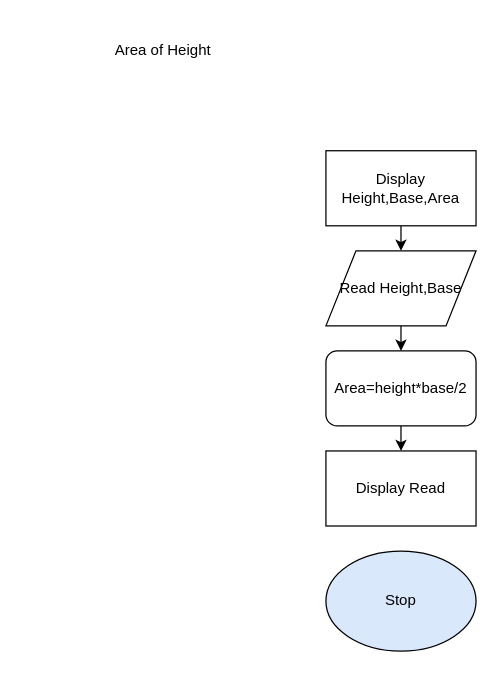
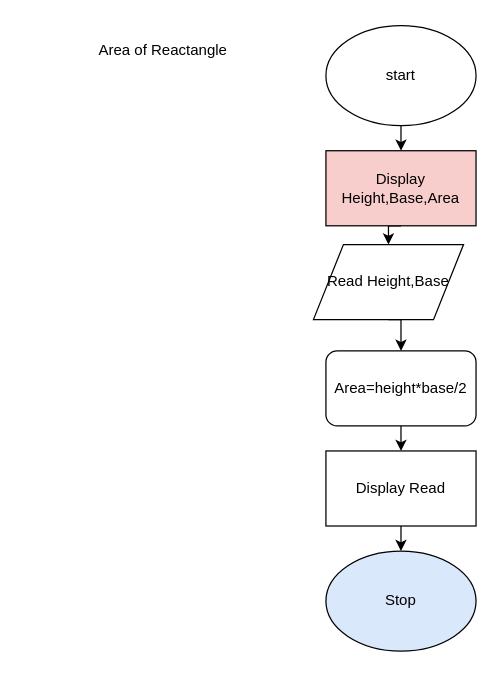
(163, 51) -> (163, 51)
none -> (401, 76)
none -> (401, 134)
(401, 188) -> (401, 188)
(401, 288) -> (388, 282)
none -> (401, 534)
